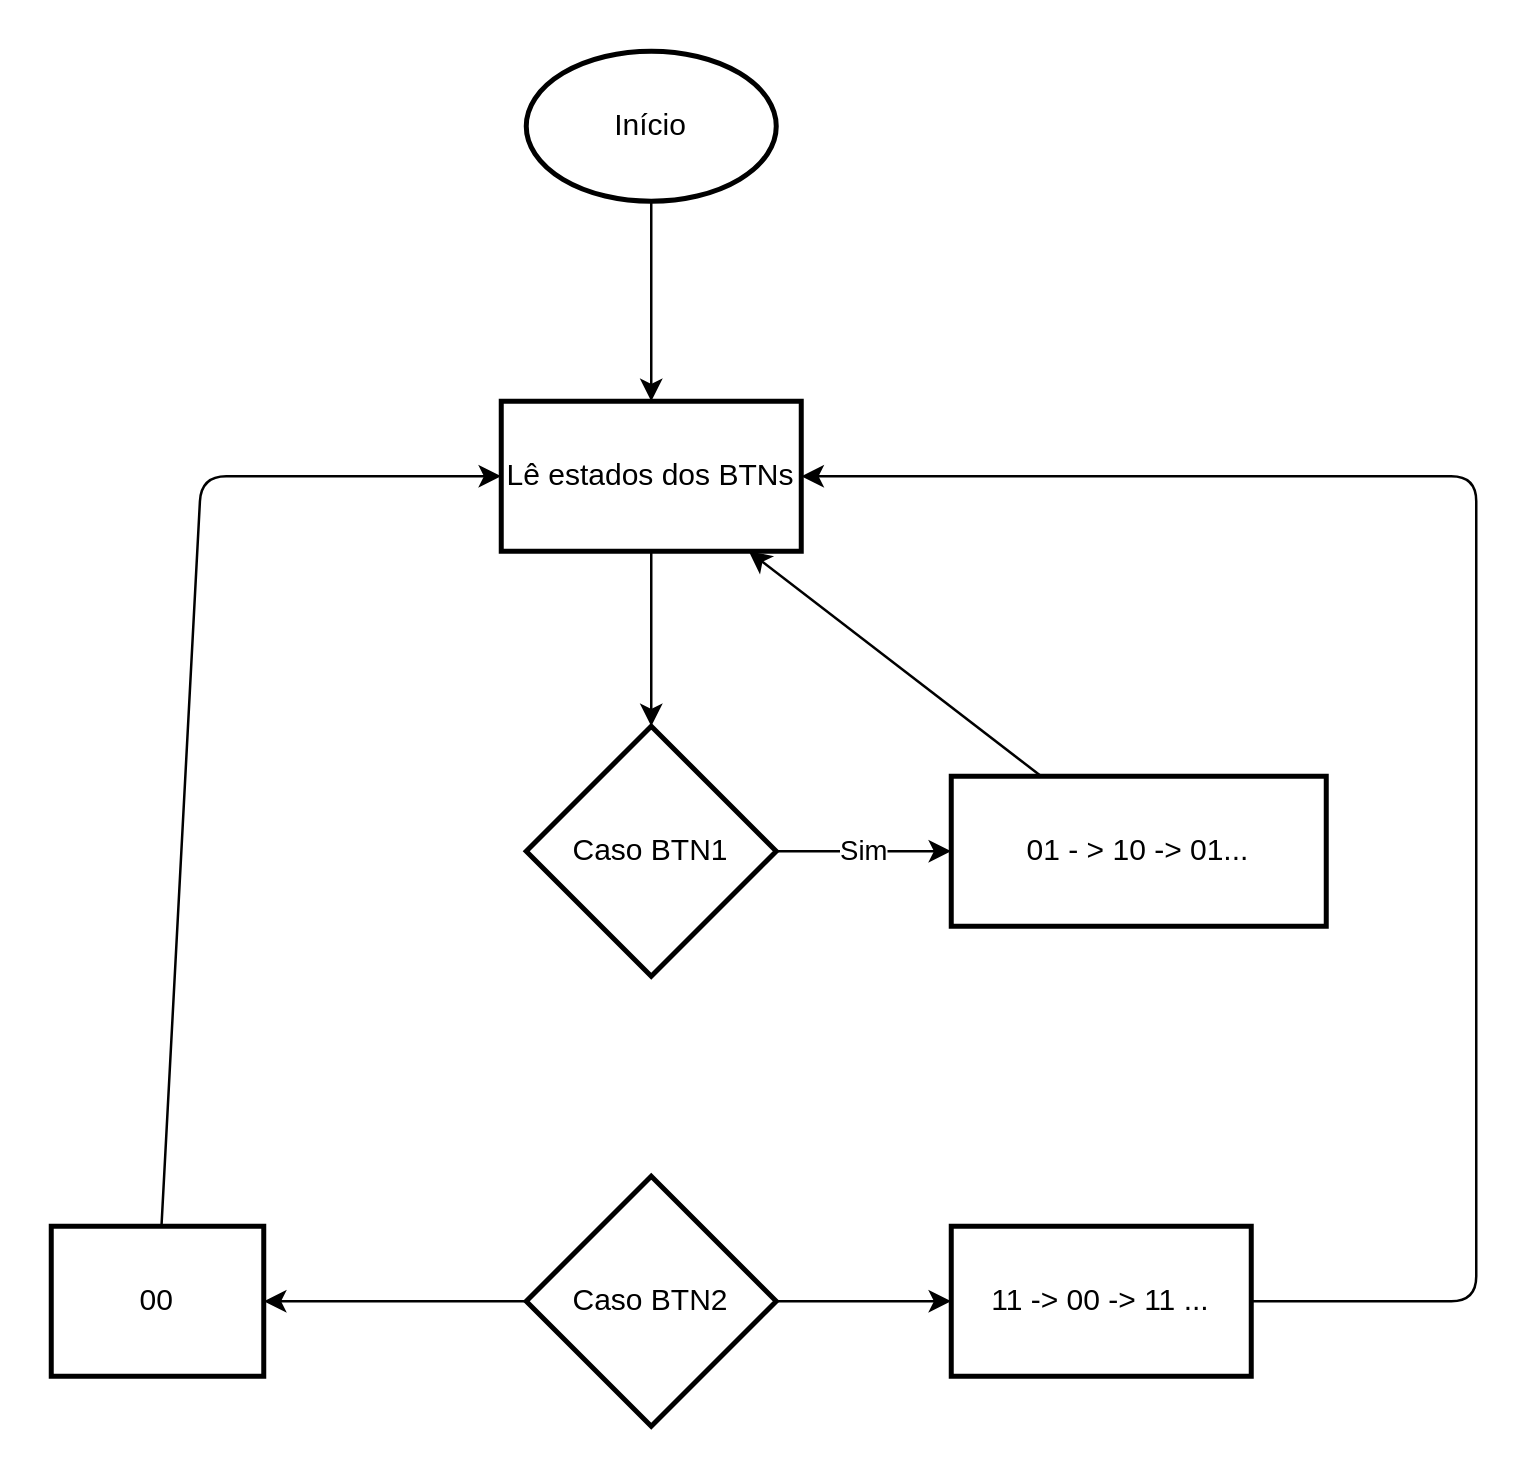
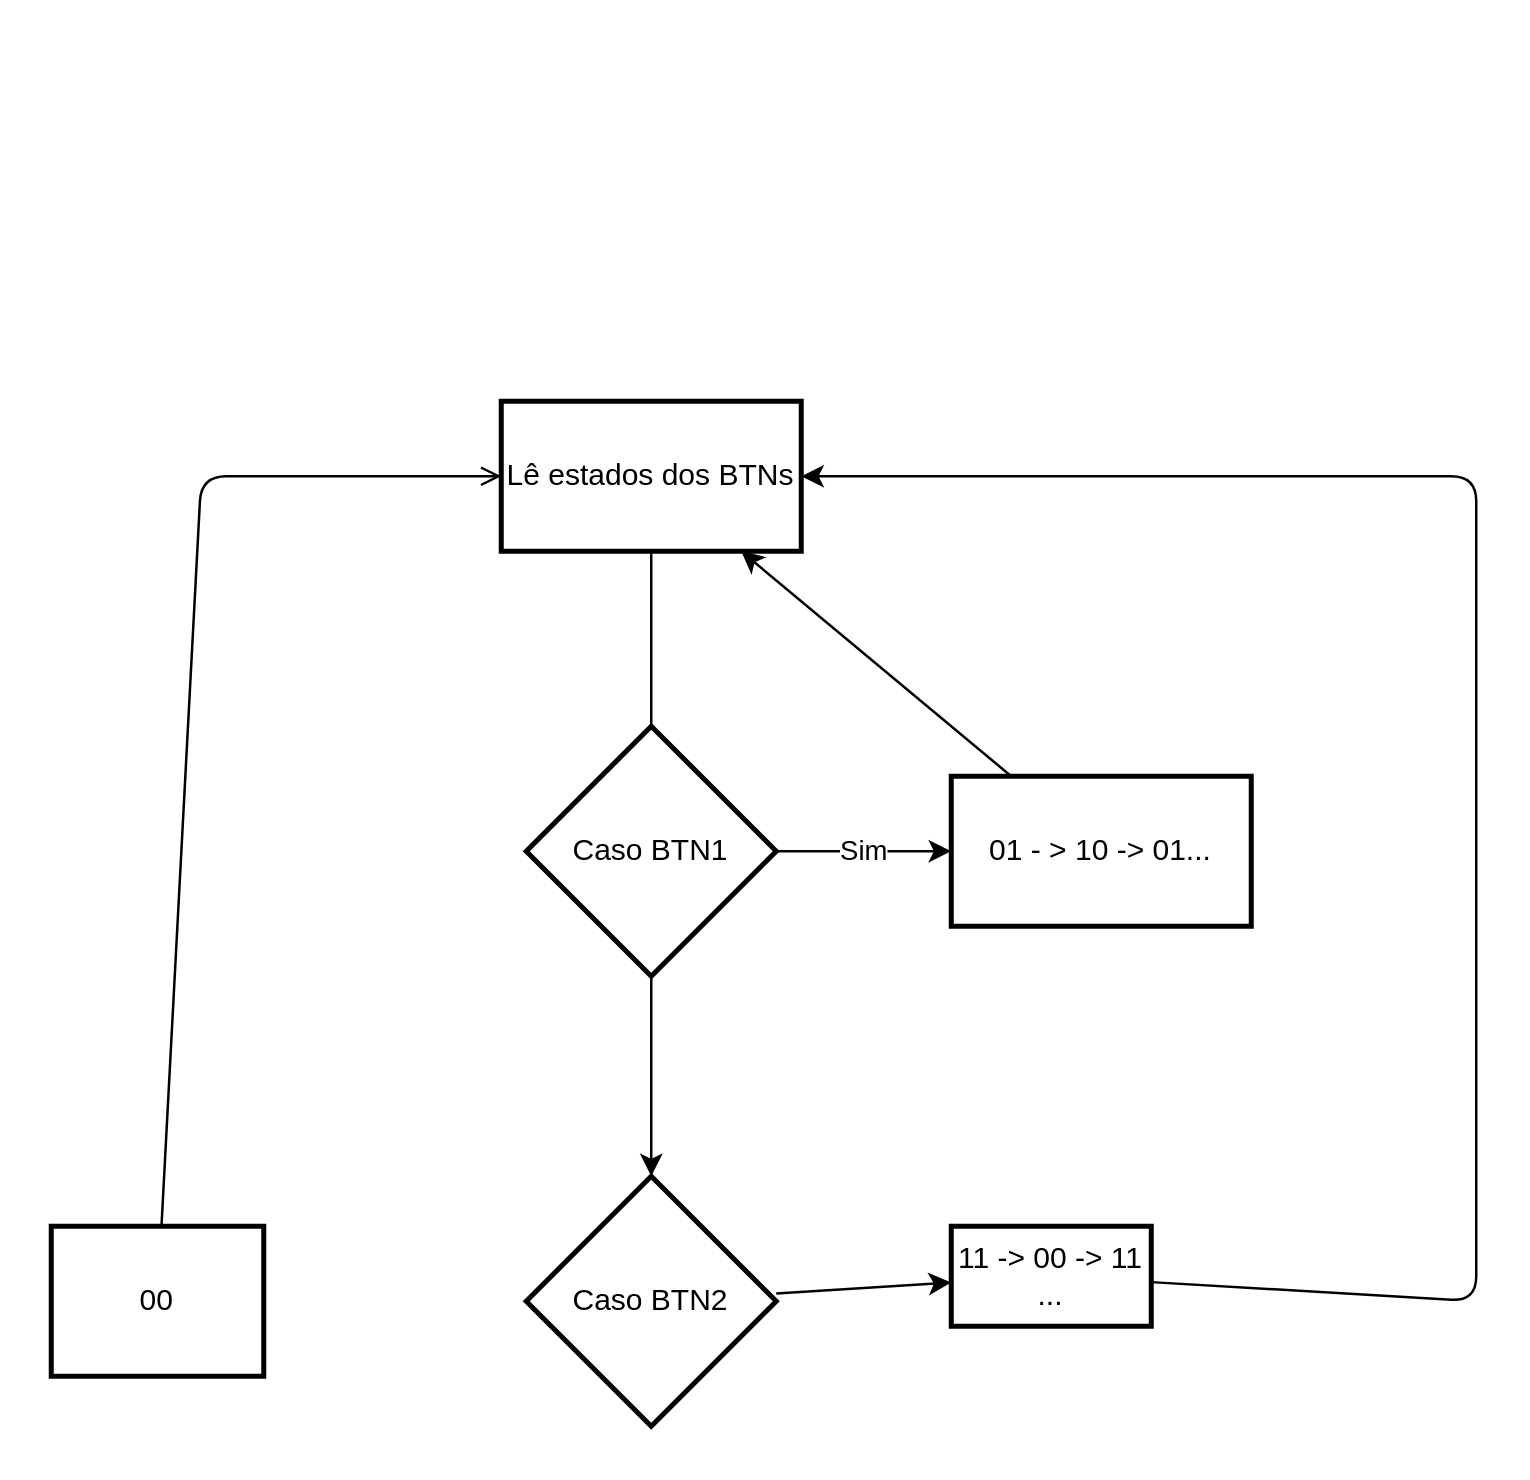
(651, 126) -> none
(651, 293) -> none
(483, 476) -> (487, 476)
(651, 708) -> (651, 715)
(1139, 851) -> (1101, 851)
none -> (651, 1068)
(402, 1301) -> none
(1101, 1301) -> (1051, 1276)
